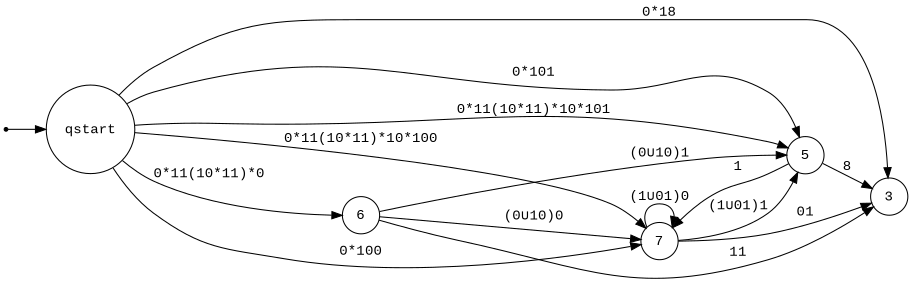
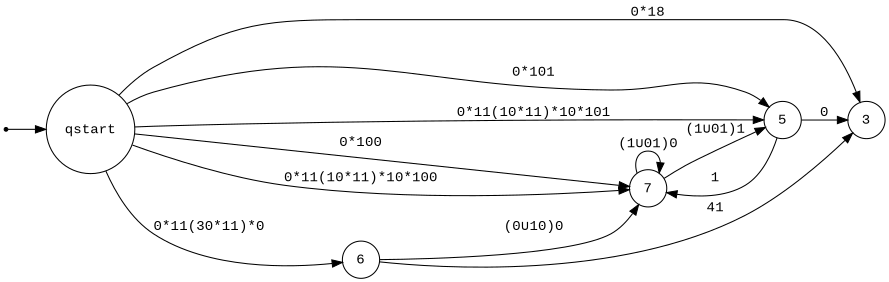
(847, 166) -> (825, 112)
(209, 173) -> (209, 226)
(577, 176) -> none
(772, 233) -> none
(738, 252) -> (715, 207)
